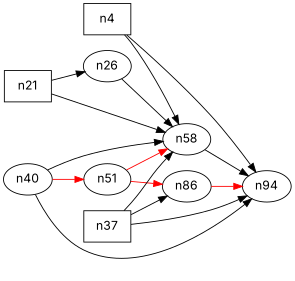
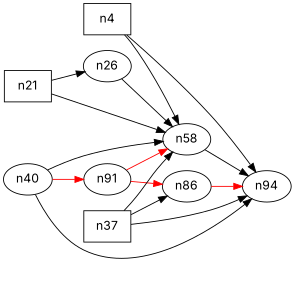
(107, 179) -> (107, 179)
